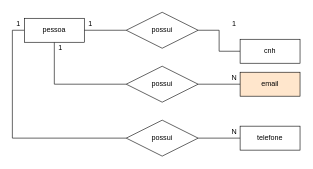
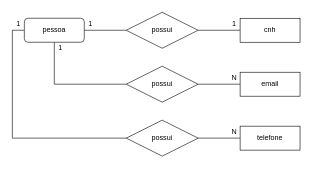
(54, 30) -> (54, 30)
(270, 51) -> (270, 30)
(270, 84) -> (270, 84)
